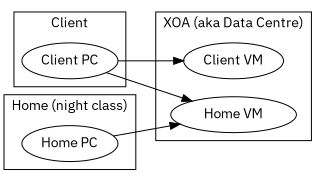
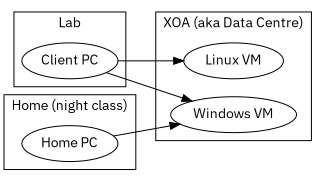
(70, 23) -> (70, 23)
(234, 61) -> (234, 61)
(234, 115) -> (234, 115)
